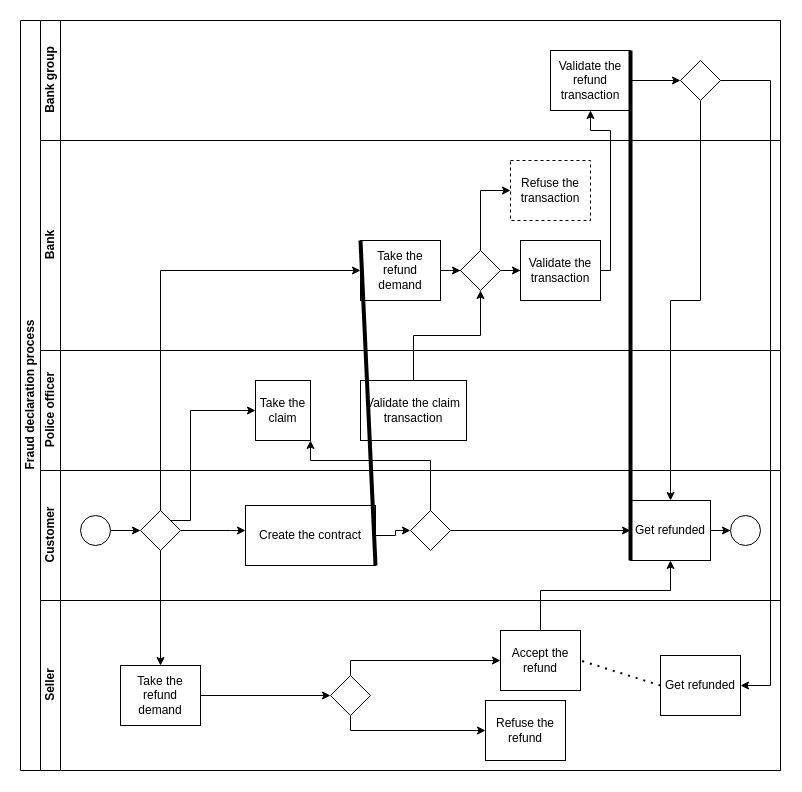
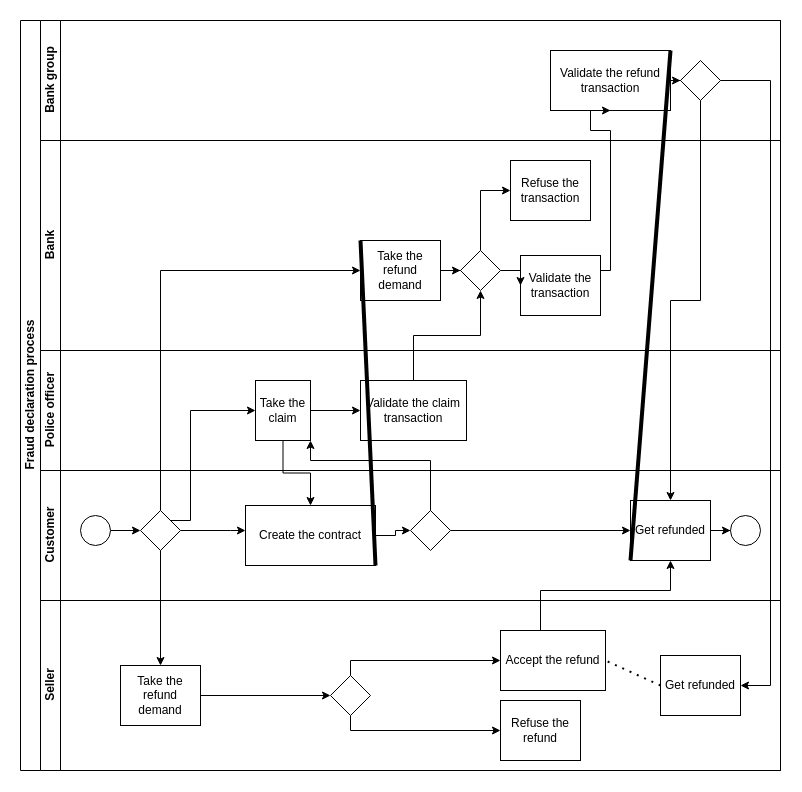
(591, 81) -> (611, 81)
(551, 191) -> (551, 191)
(561, 271) -> (561, 286)
none -> (332, 411)
none -> (293, 473)
(541, 661) -> (553, 661)
(526, 731) -> (541, 731)
